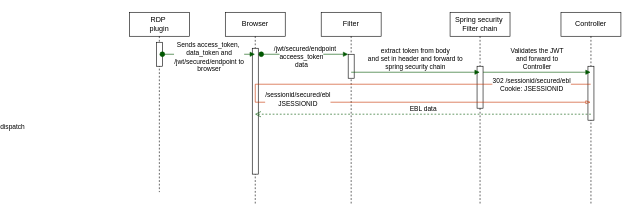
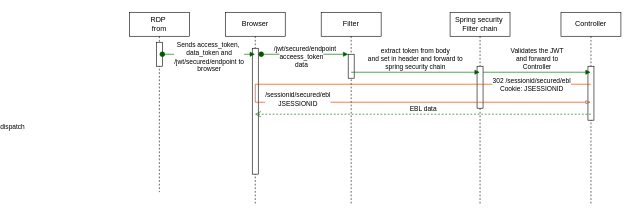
(159, 24) -> (159, 24)
